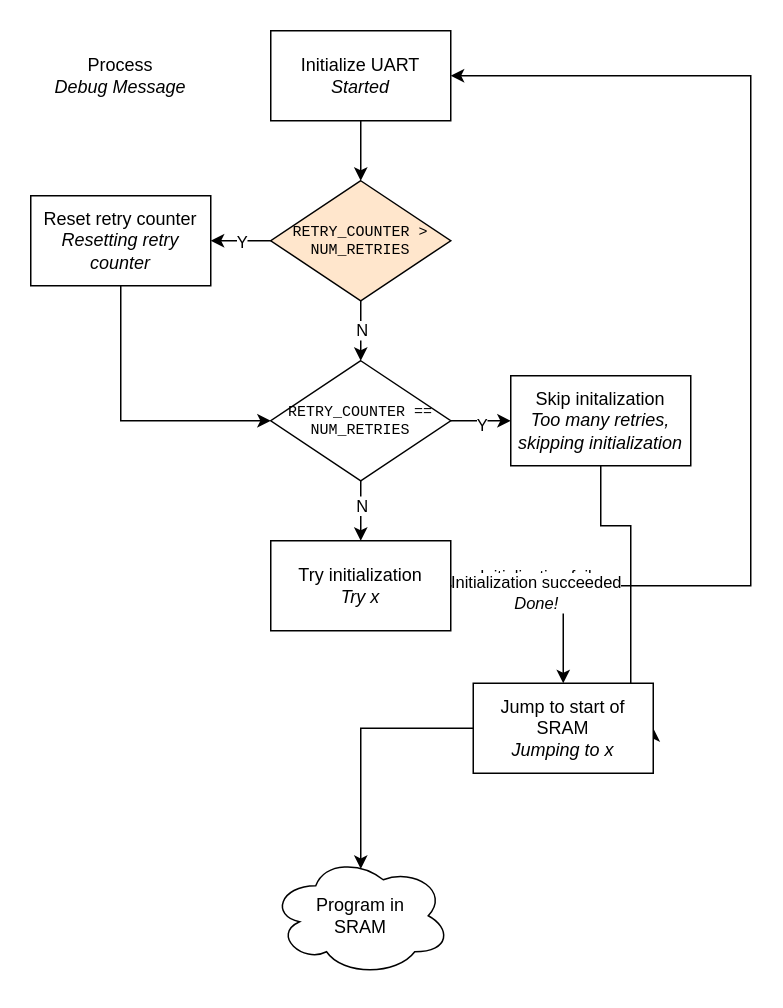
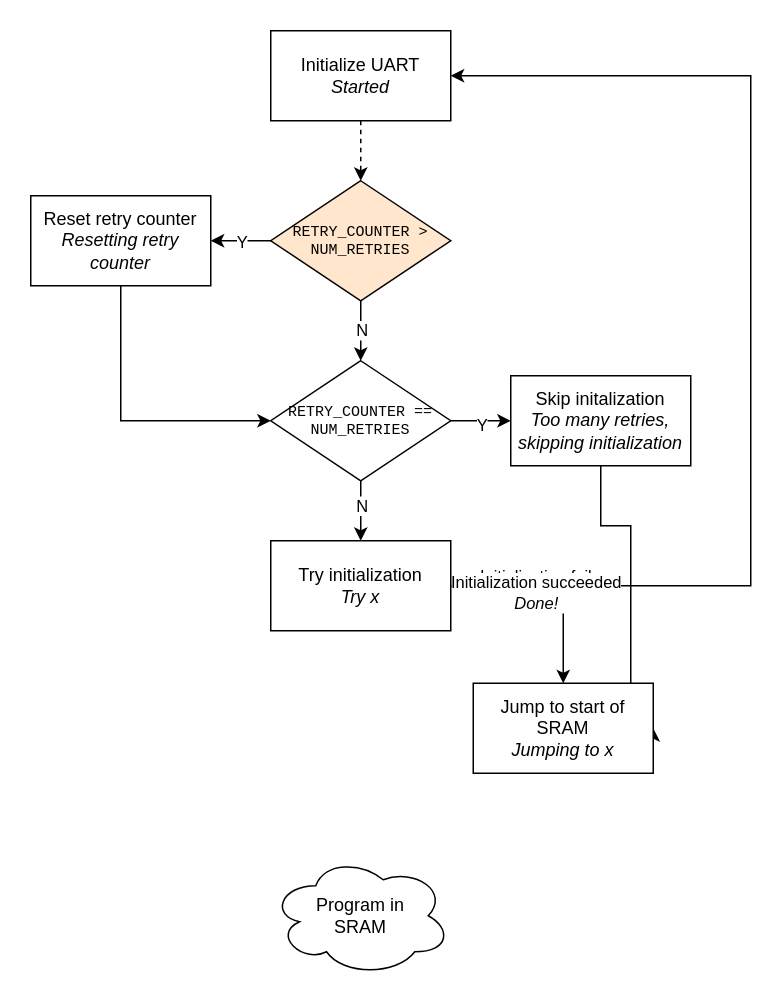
(121, 76) -> none
(361, 145) -> (361, 145)
(361, 737) -> none
